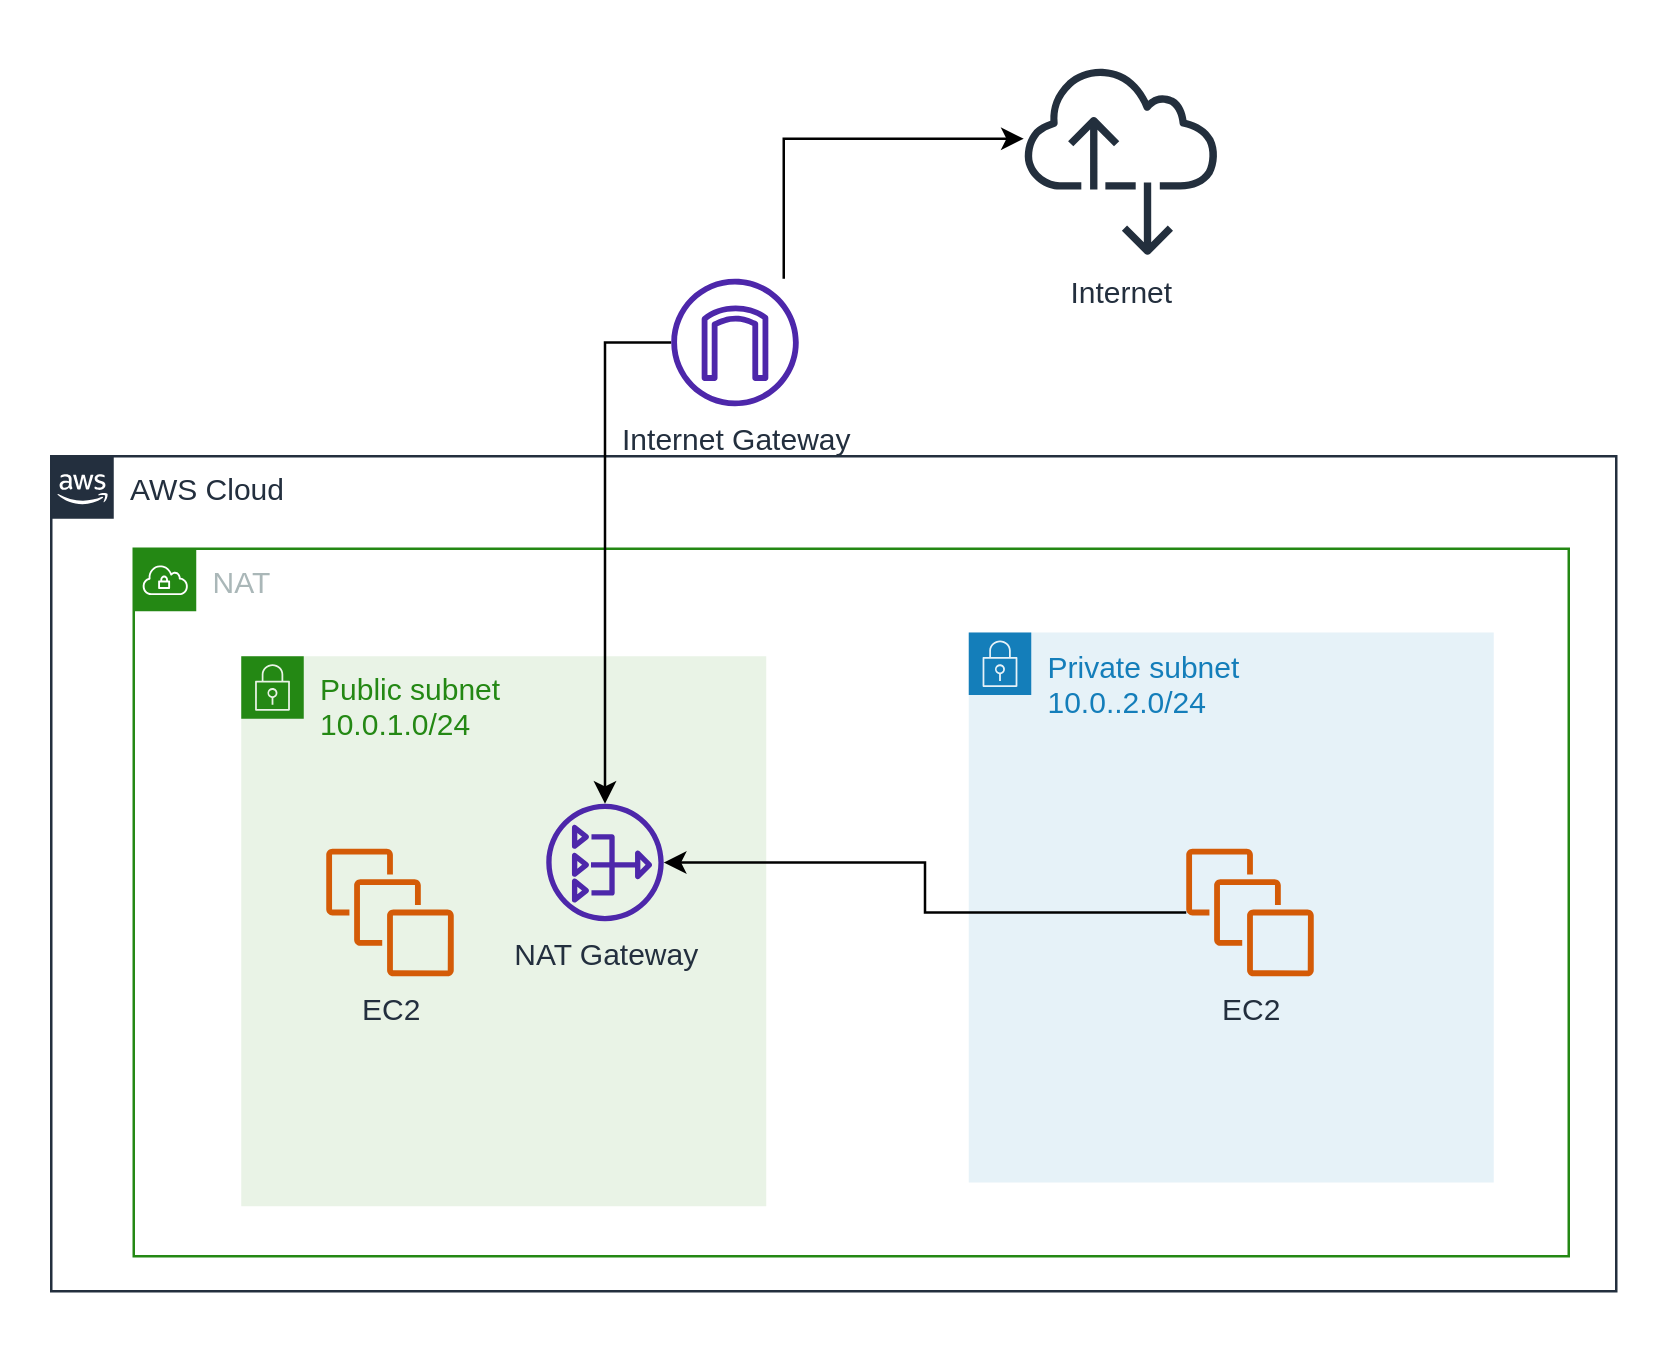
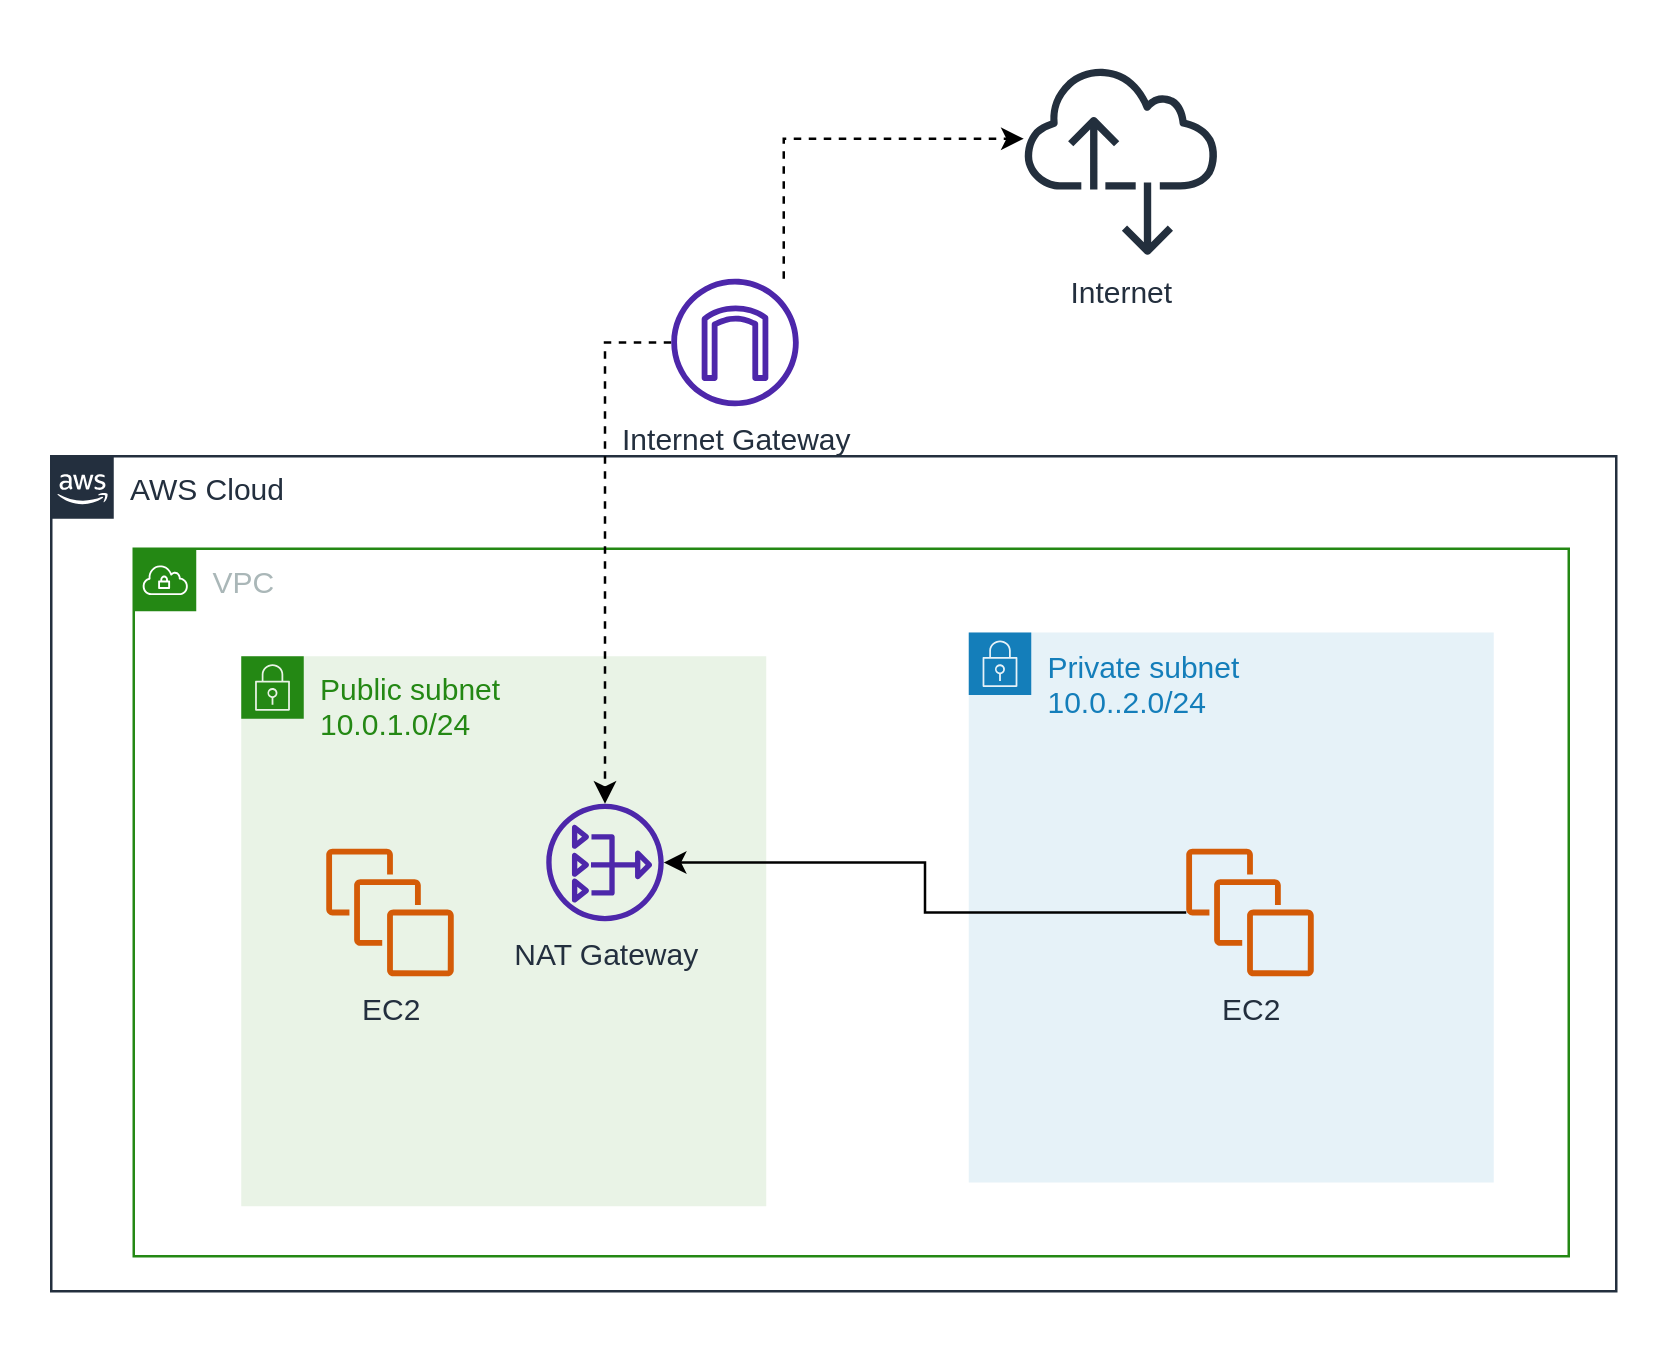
(829, 139) -> (829, 139)
(239, 584) -> (239, 584)
(605, 672) -> (605, 672)
